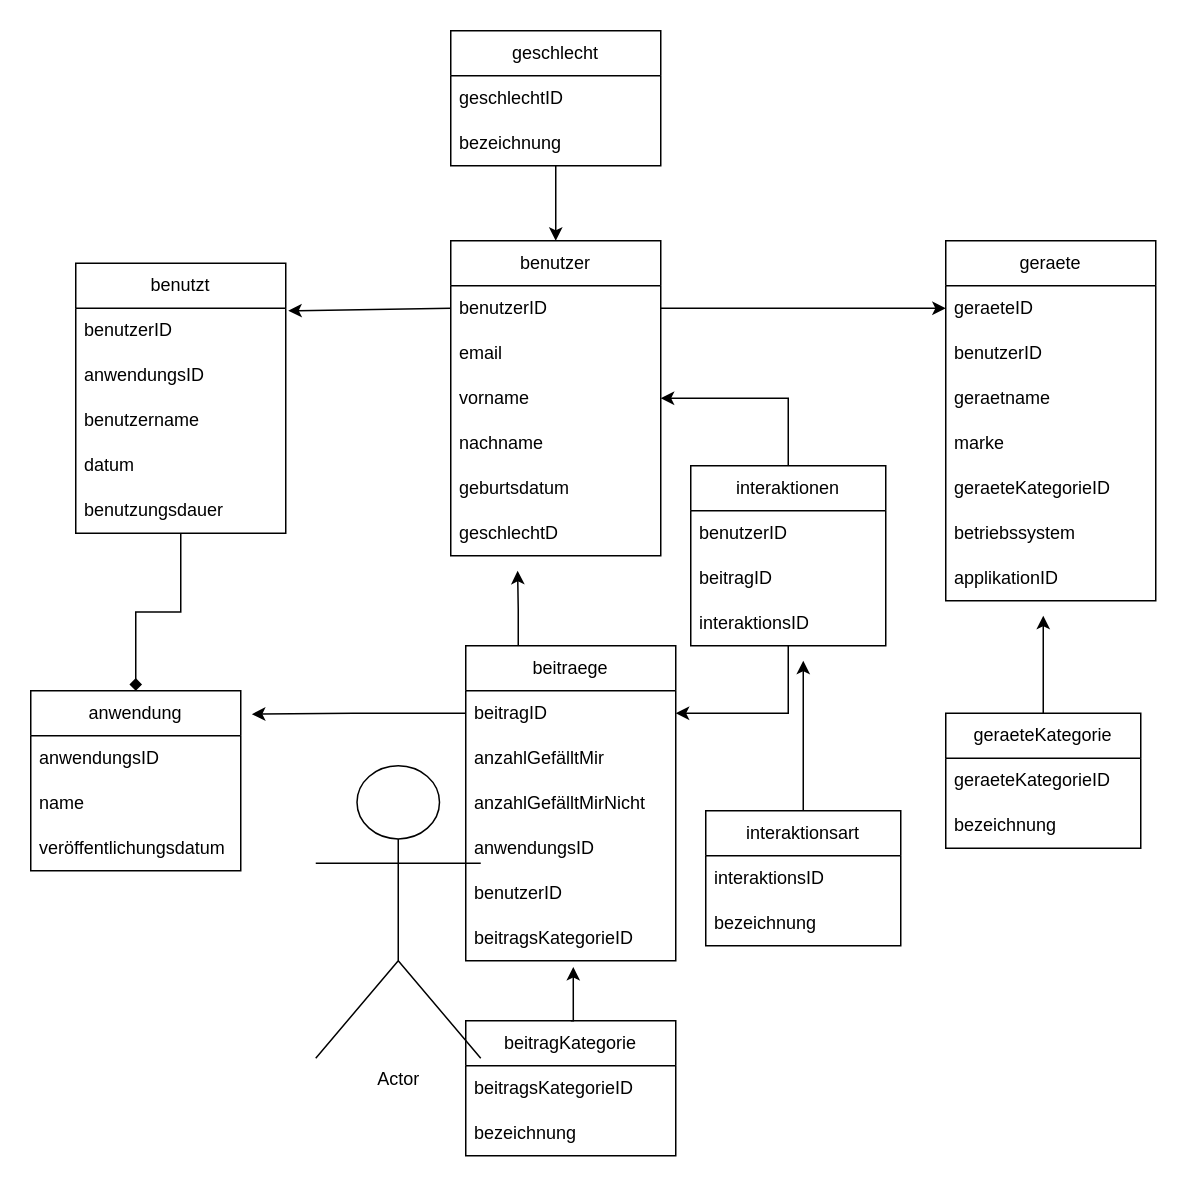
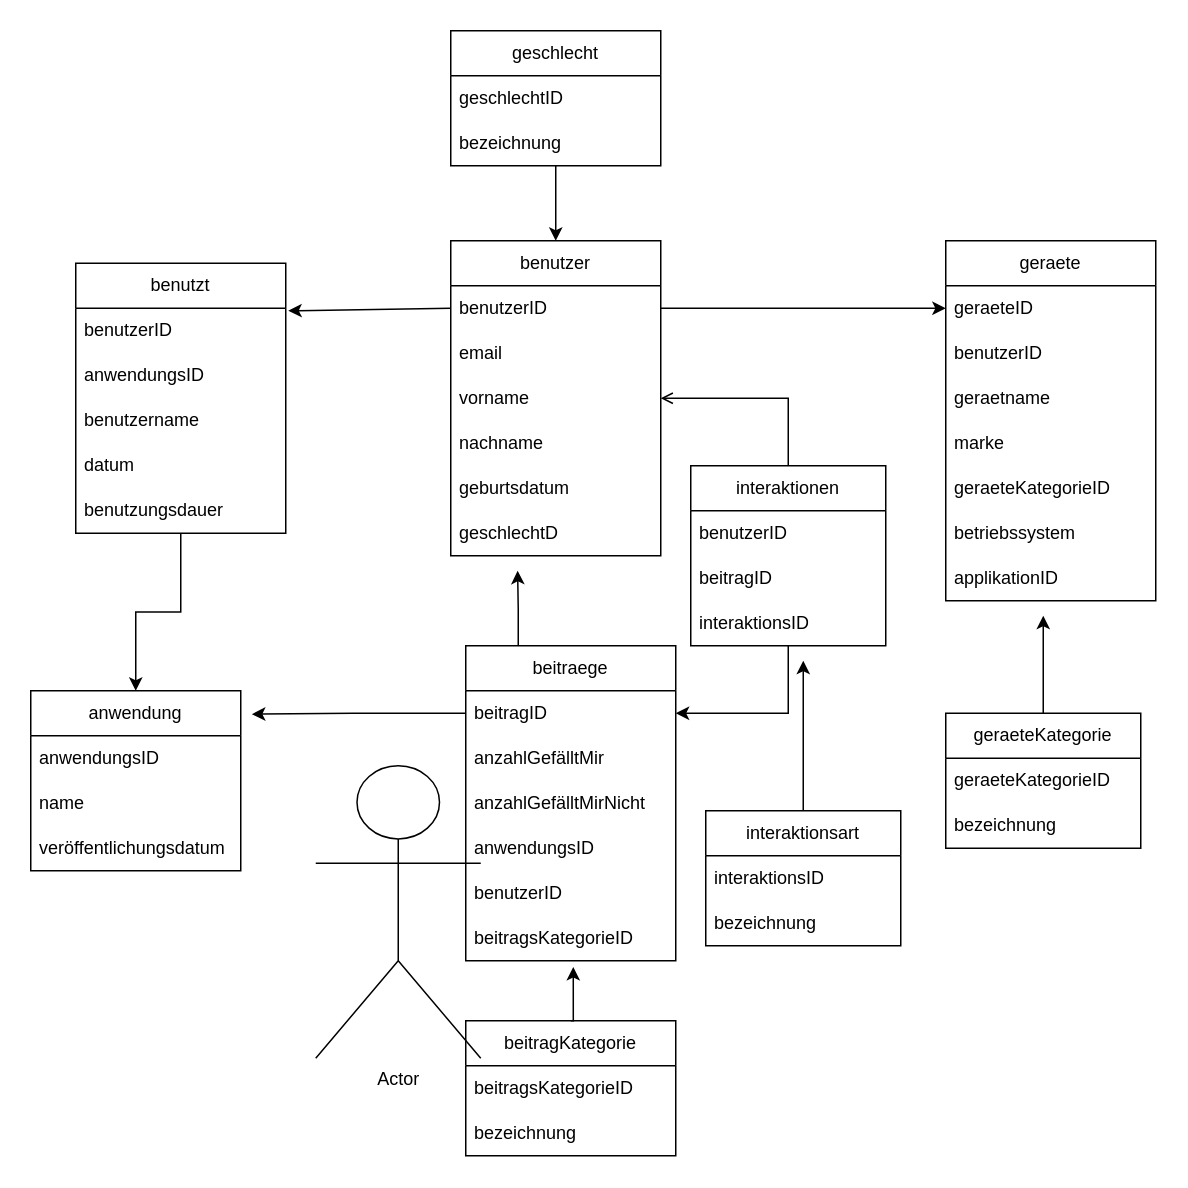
(672, 398) -> (669, 398)
(136, 678) -> (136, 679)
